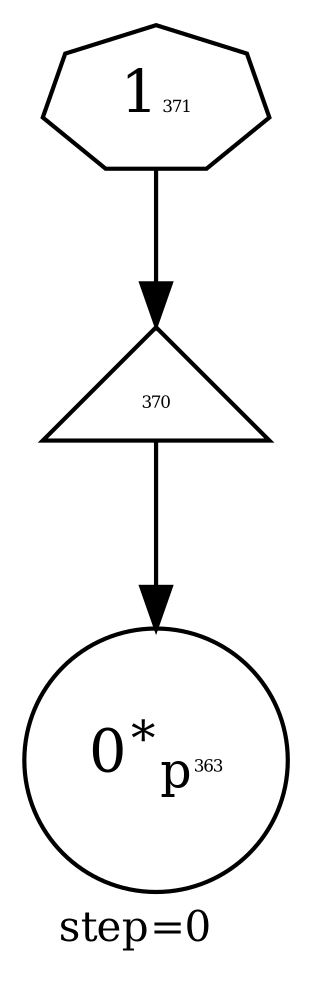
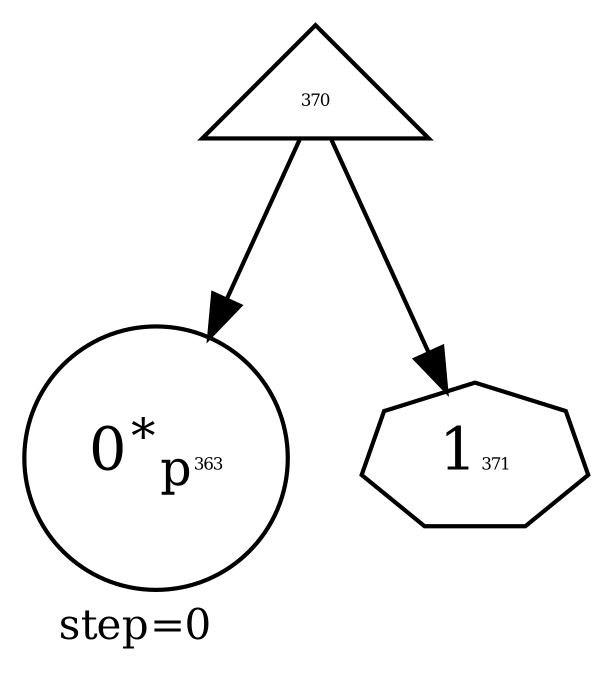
(156, 226) -> (380, 246)
